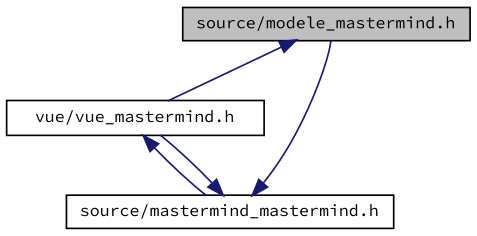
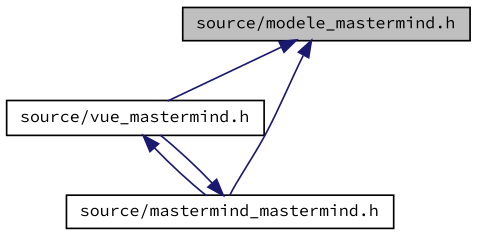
(305, 115) -> (269, 127)
(135, 118) -> (135, 118)
